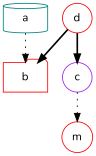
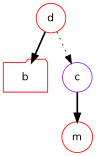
(25, 18) -> none
(77, 44) -> (62, 44)
(77, 103) -> (77, 103)
